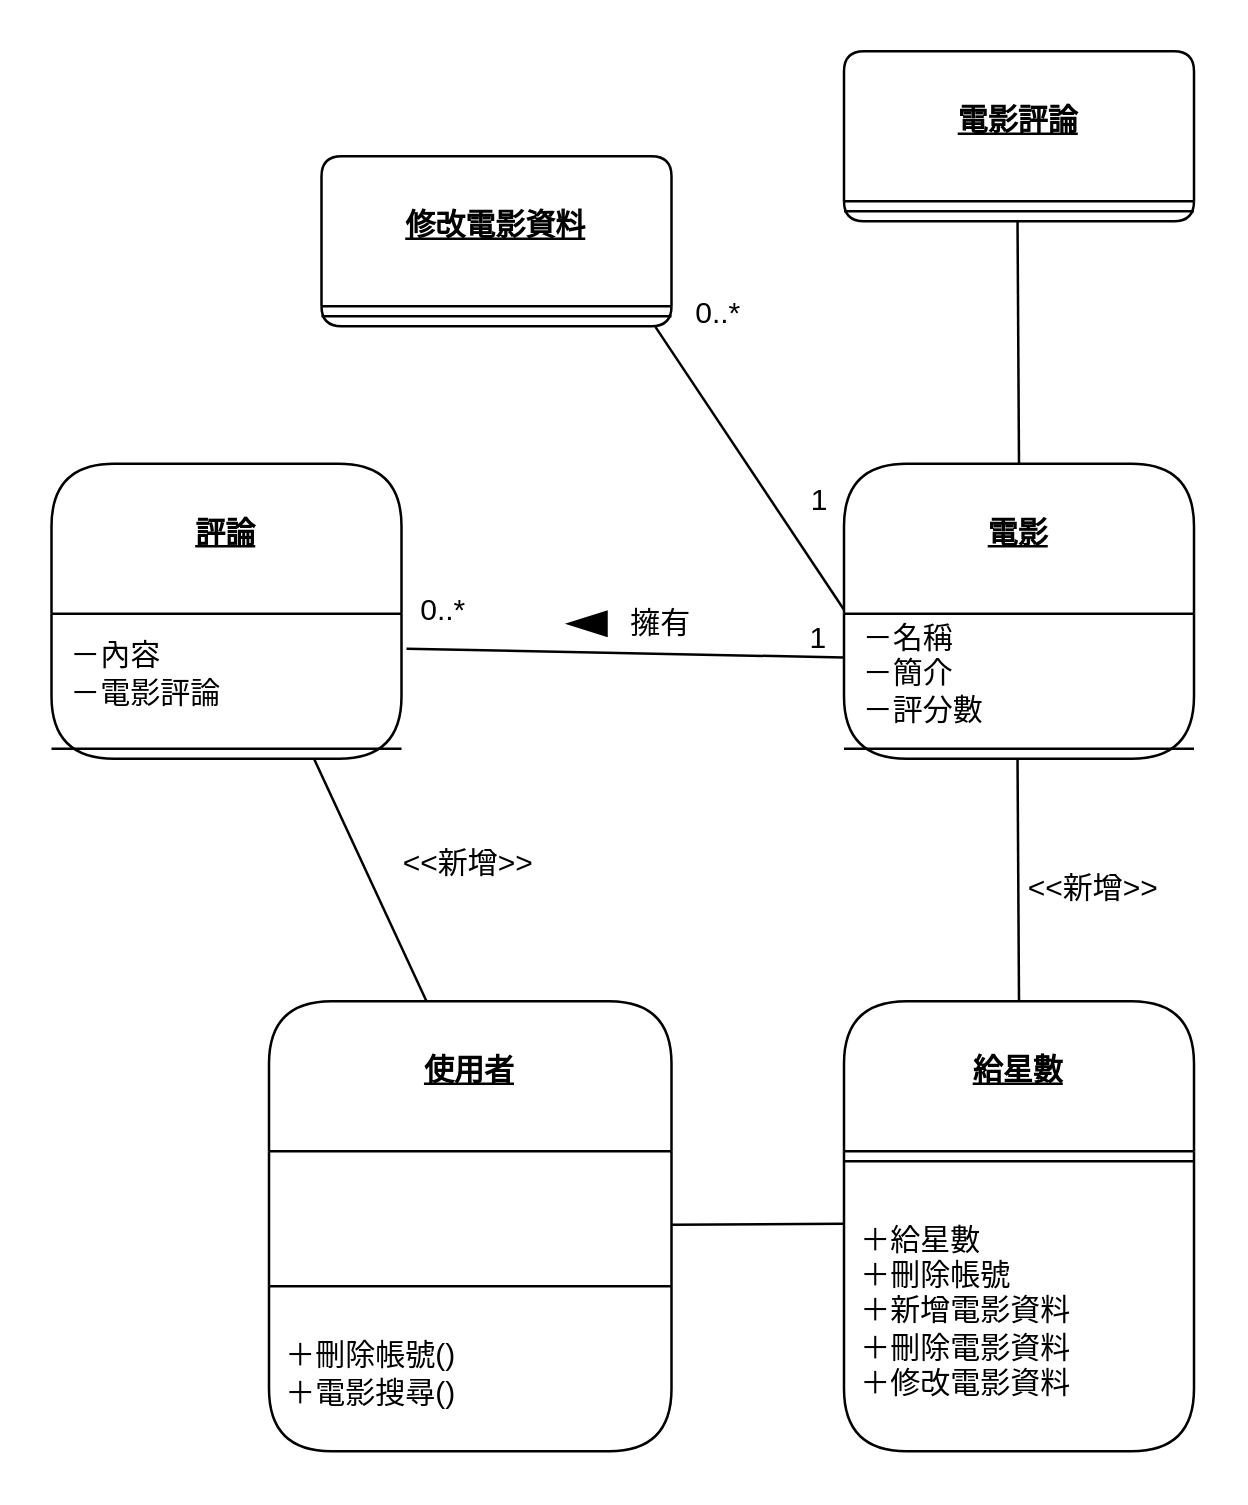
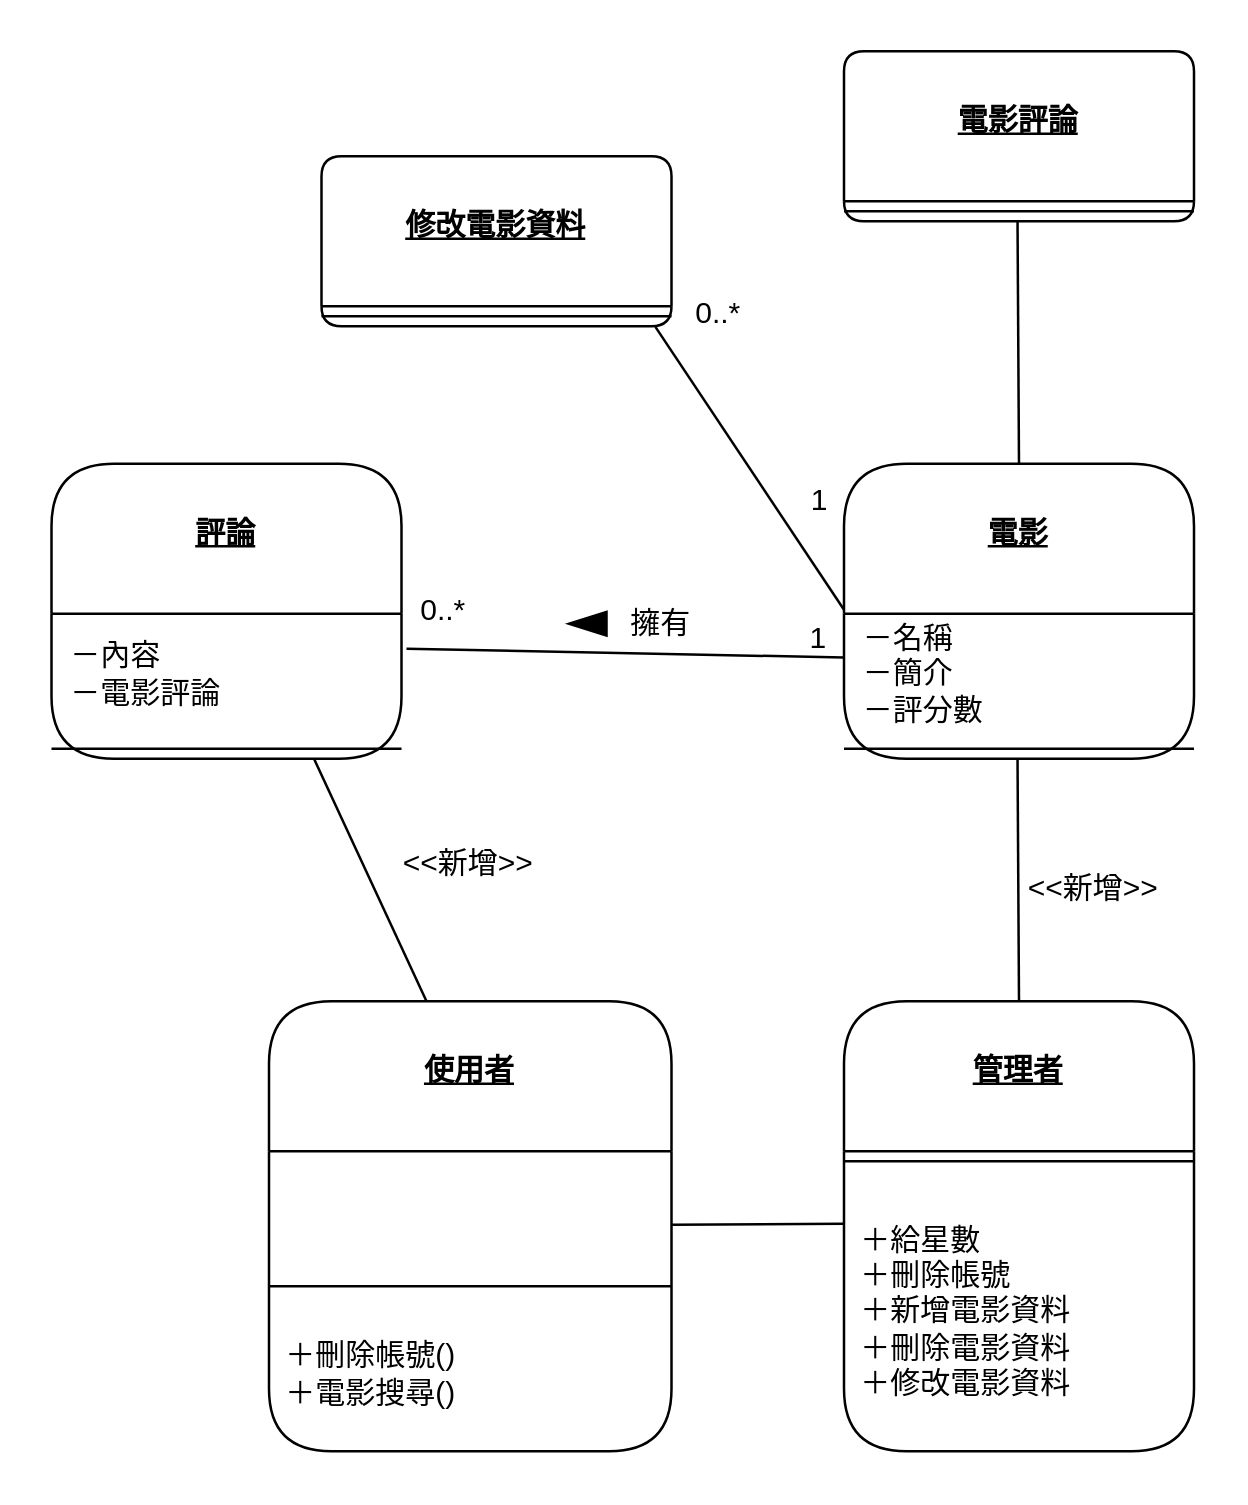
(1019, 1037) -> (1019, 1037)
